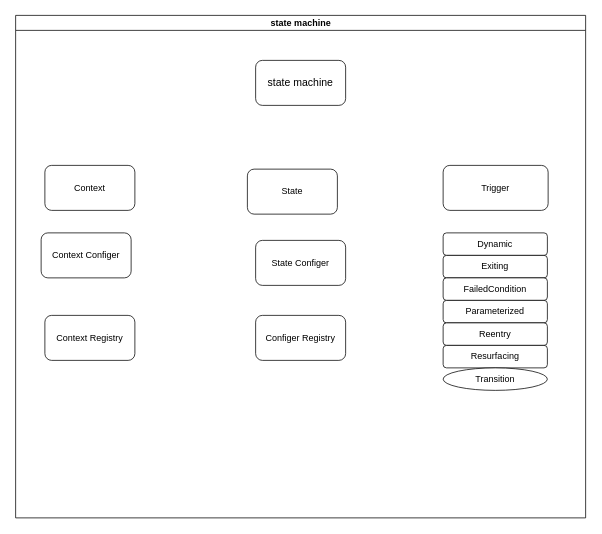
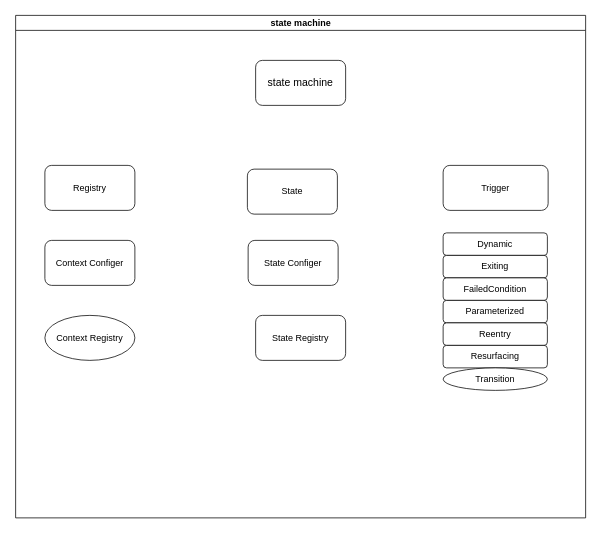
(90, 188) -> (90, 188)
(86, 255) -> (90, 263)
(300, 263) -> (293, 263)
(90, 338) -> (90, 338)
(300, 338) -> (300, 338)
